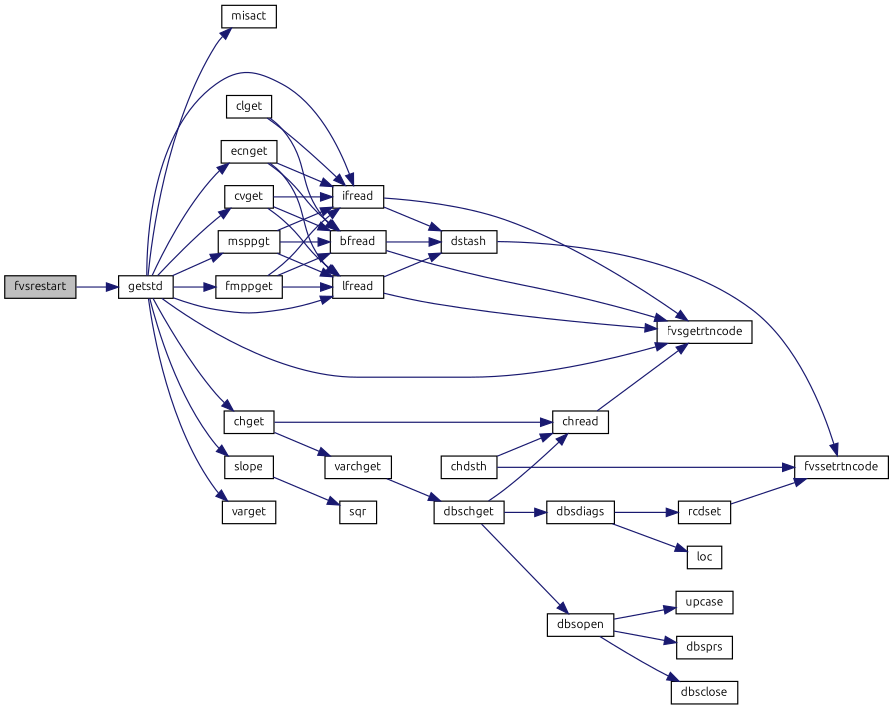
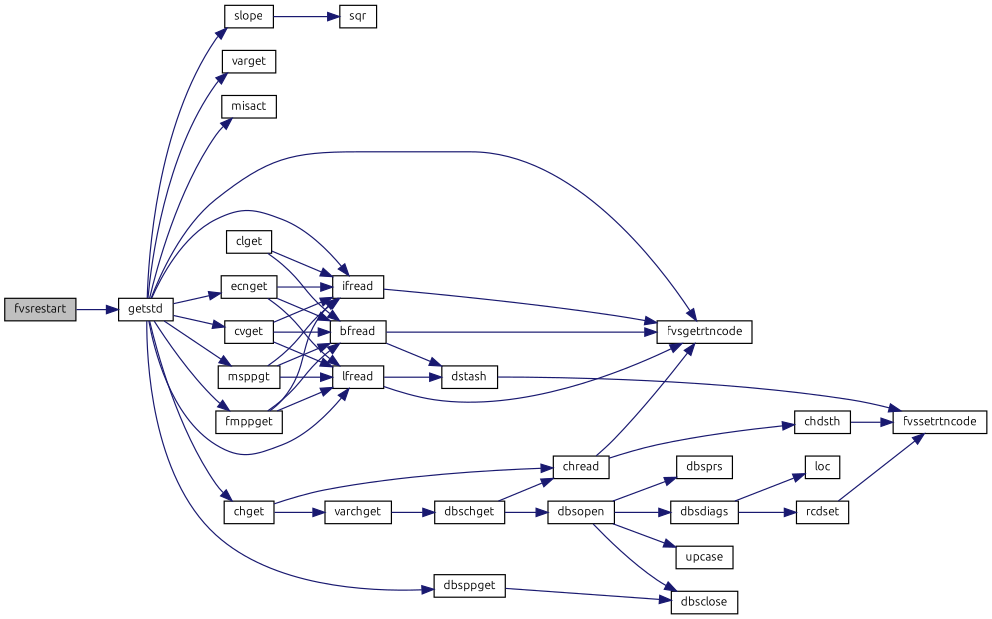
(407, 217) -> none
(519, 447) -> (695, 438)
(519, 512) -> (637, 512)
none -> (470, 586)
